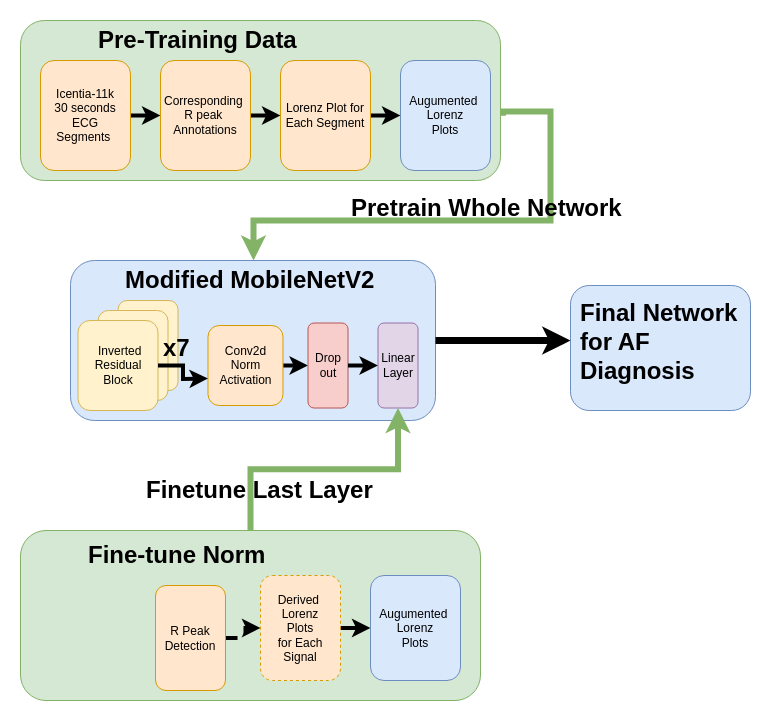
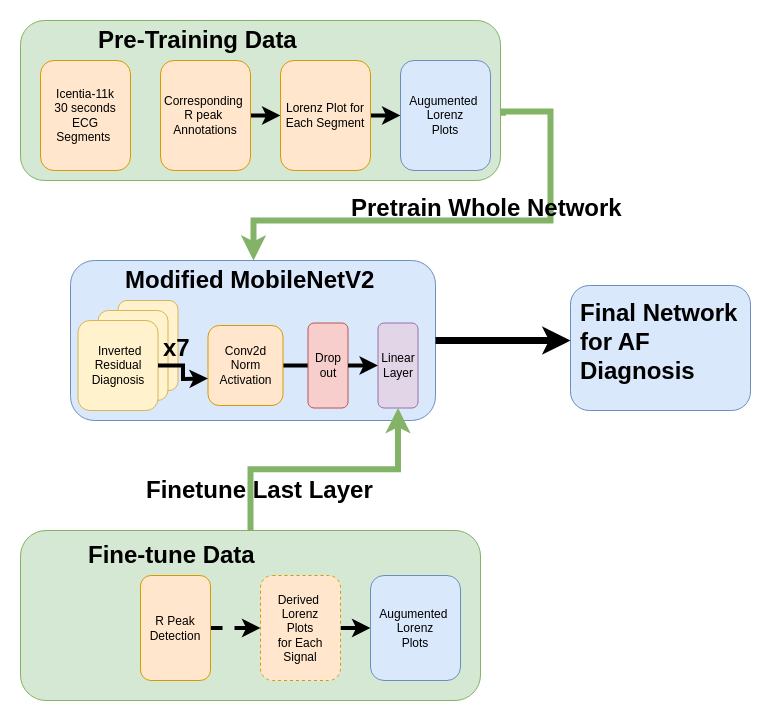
(150, 116) -> none
(119, 366) -> (119, 366)
(298, 366) -> (292, 366)
(132, 533) -> (132, 533)
(191, 638) -> (176, 628)
